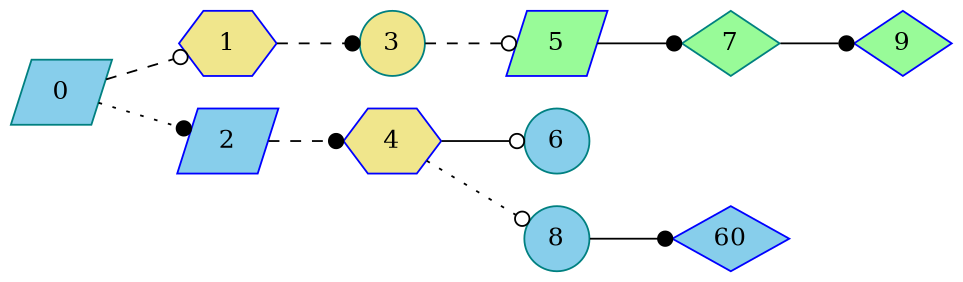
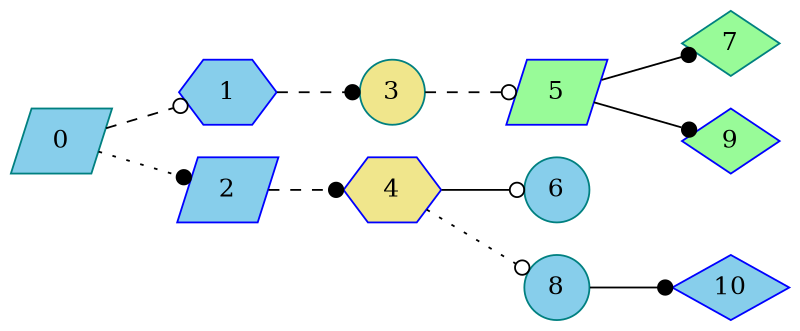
(228, 43) -> (228, 92)
(810, 43) -> (638, 115)
(731, 239) -> (731, 288)
